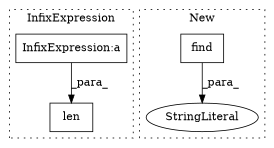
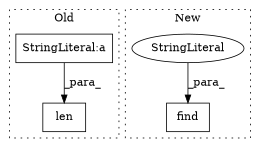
(71, 19) -> (64, 19)
(71, 48) -> (64, 48)
(202, 79) -> (188, 79)
